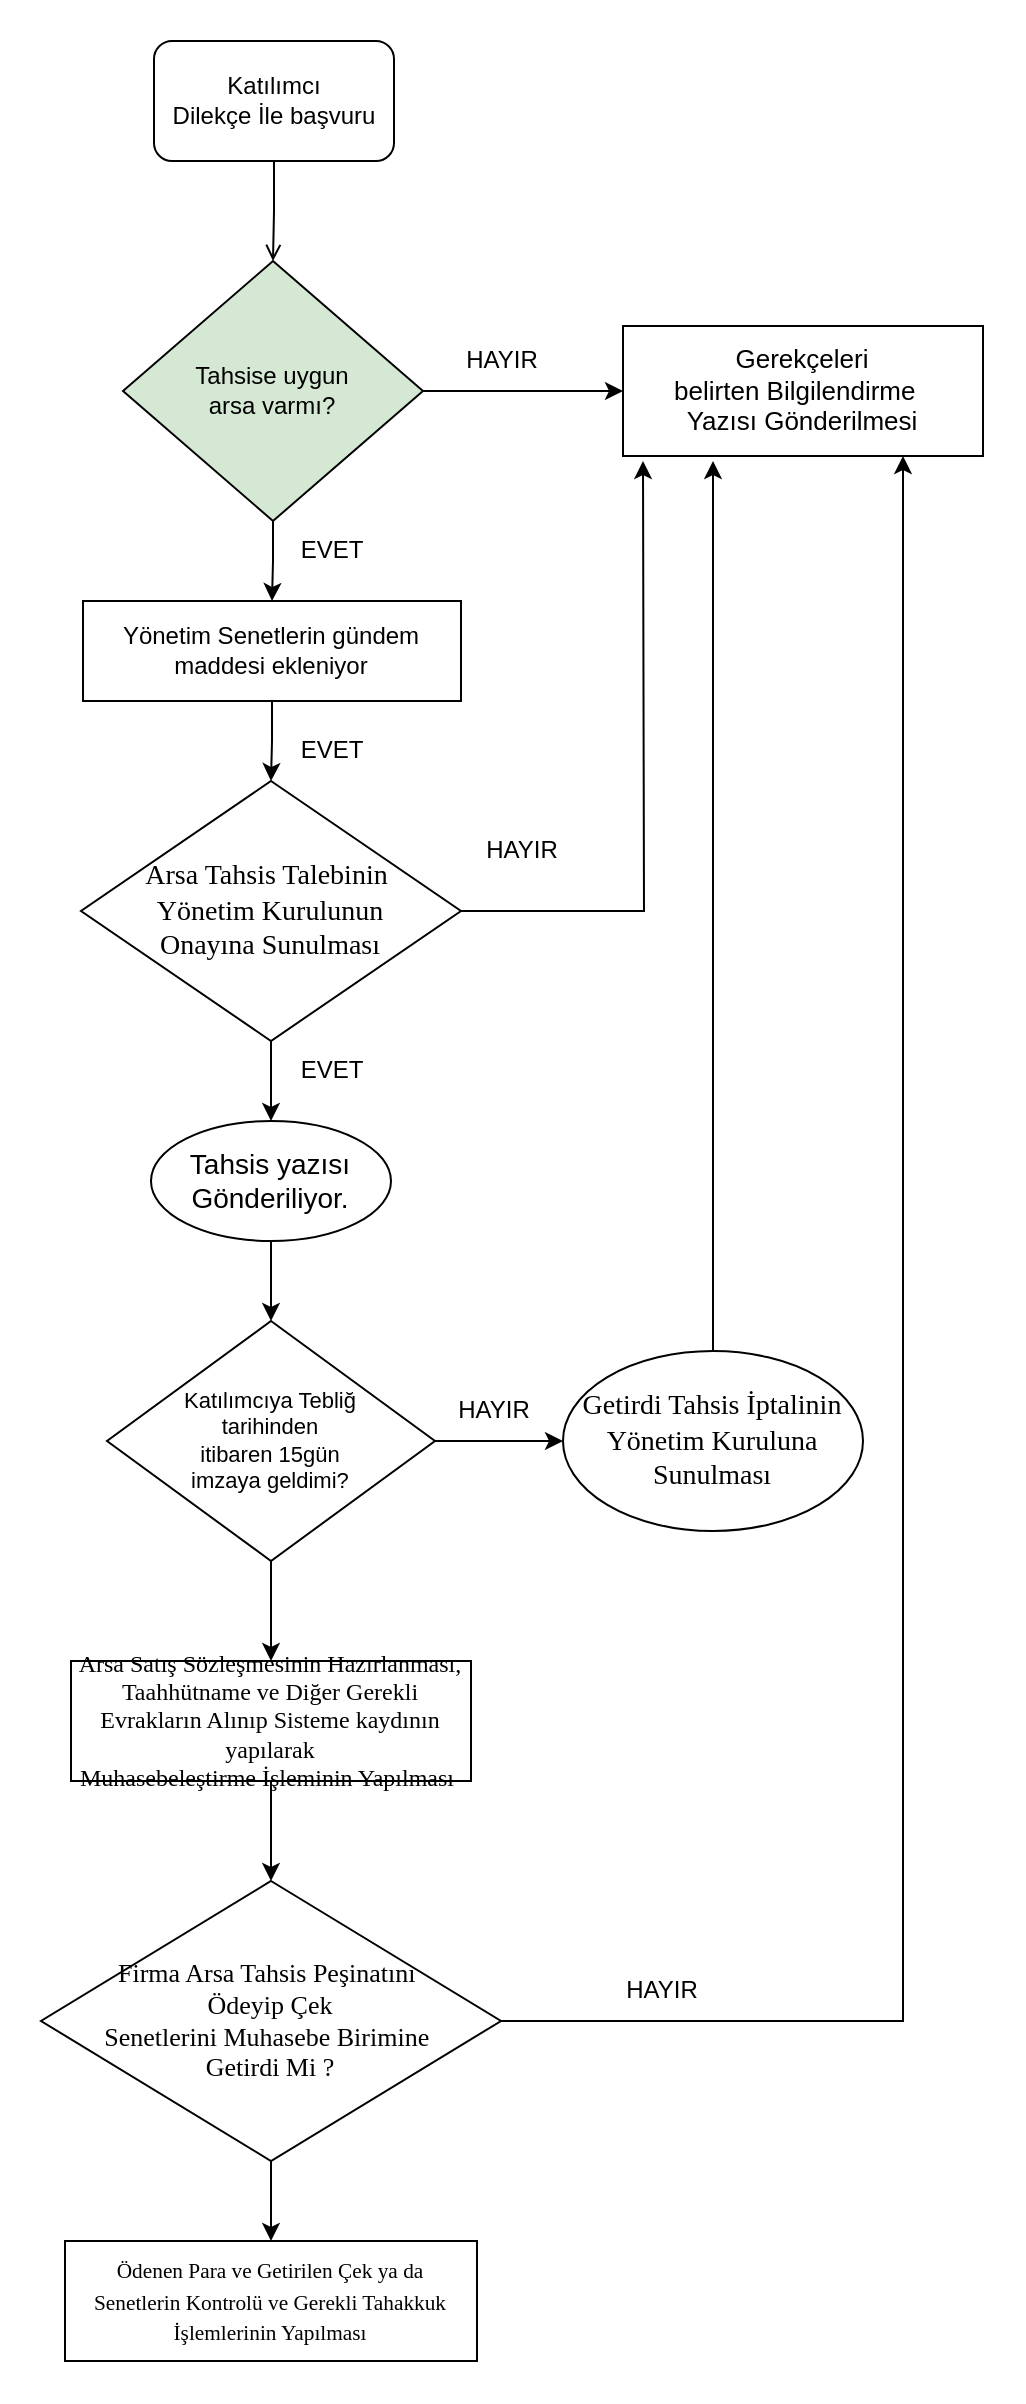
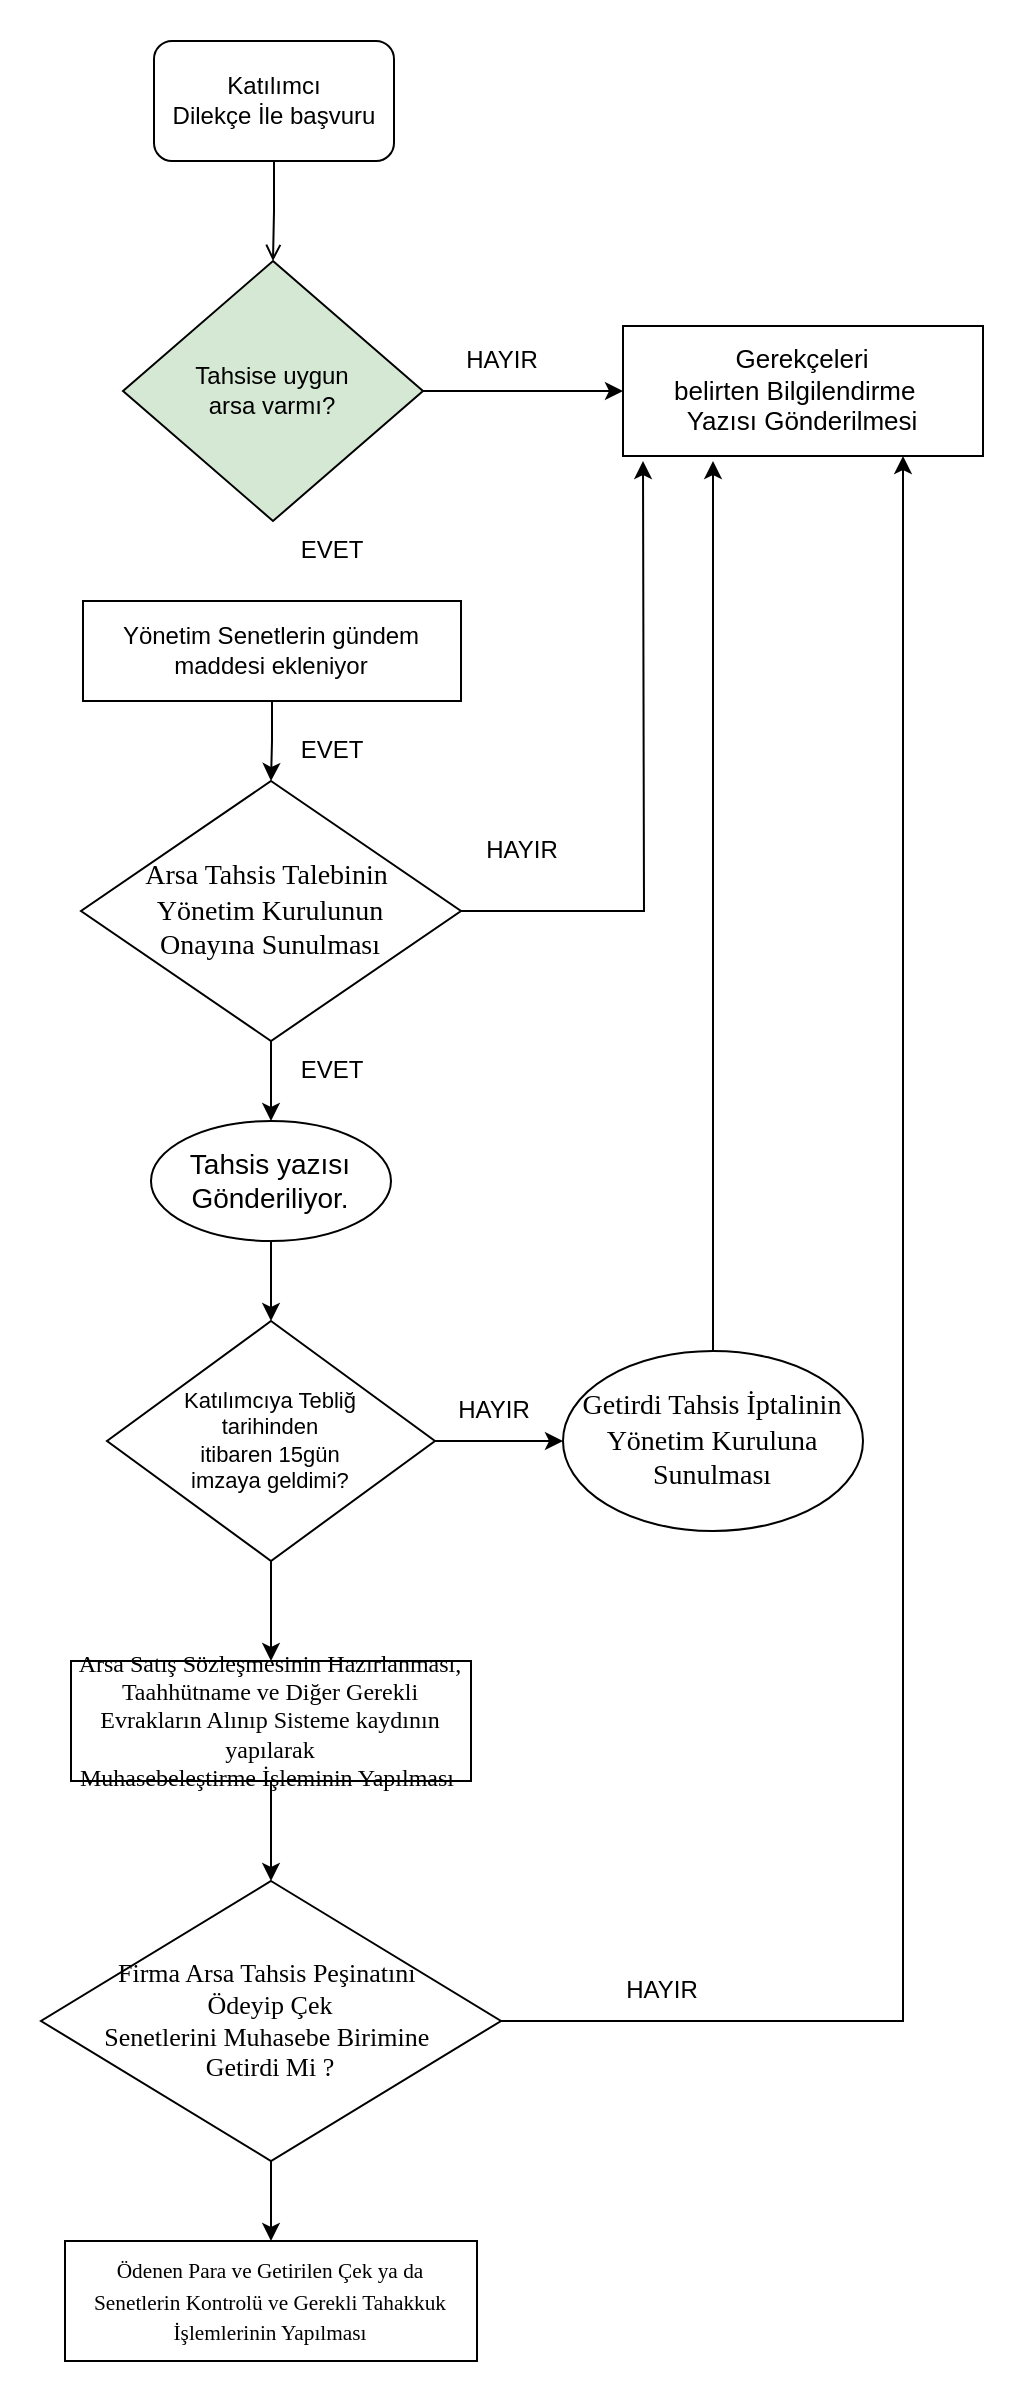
(273, 554) -> none
